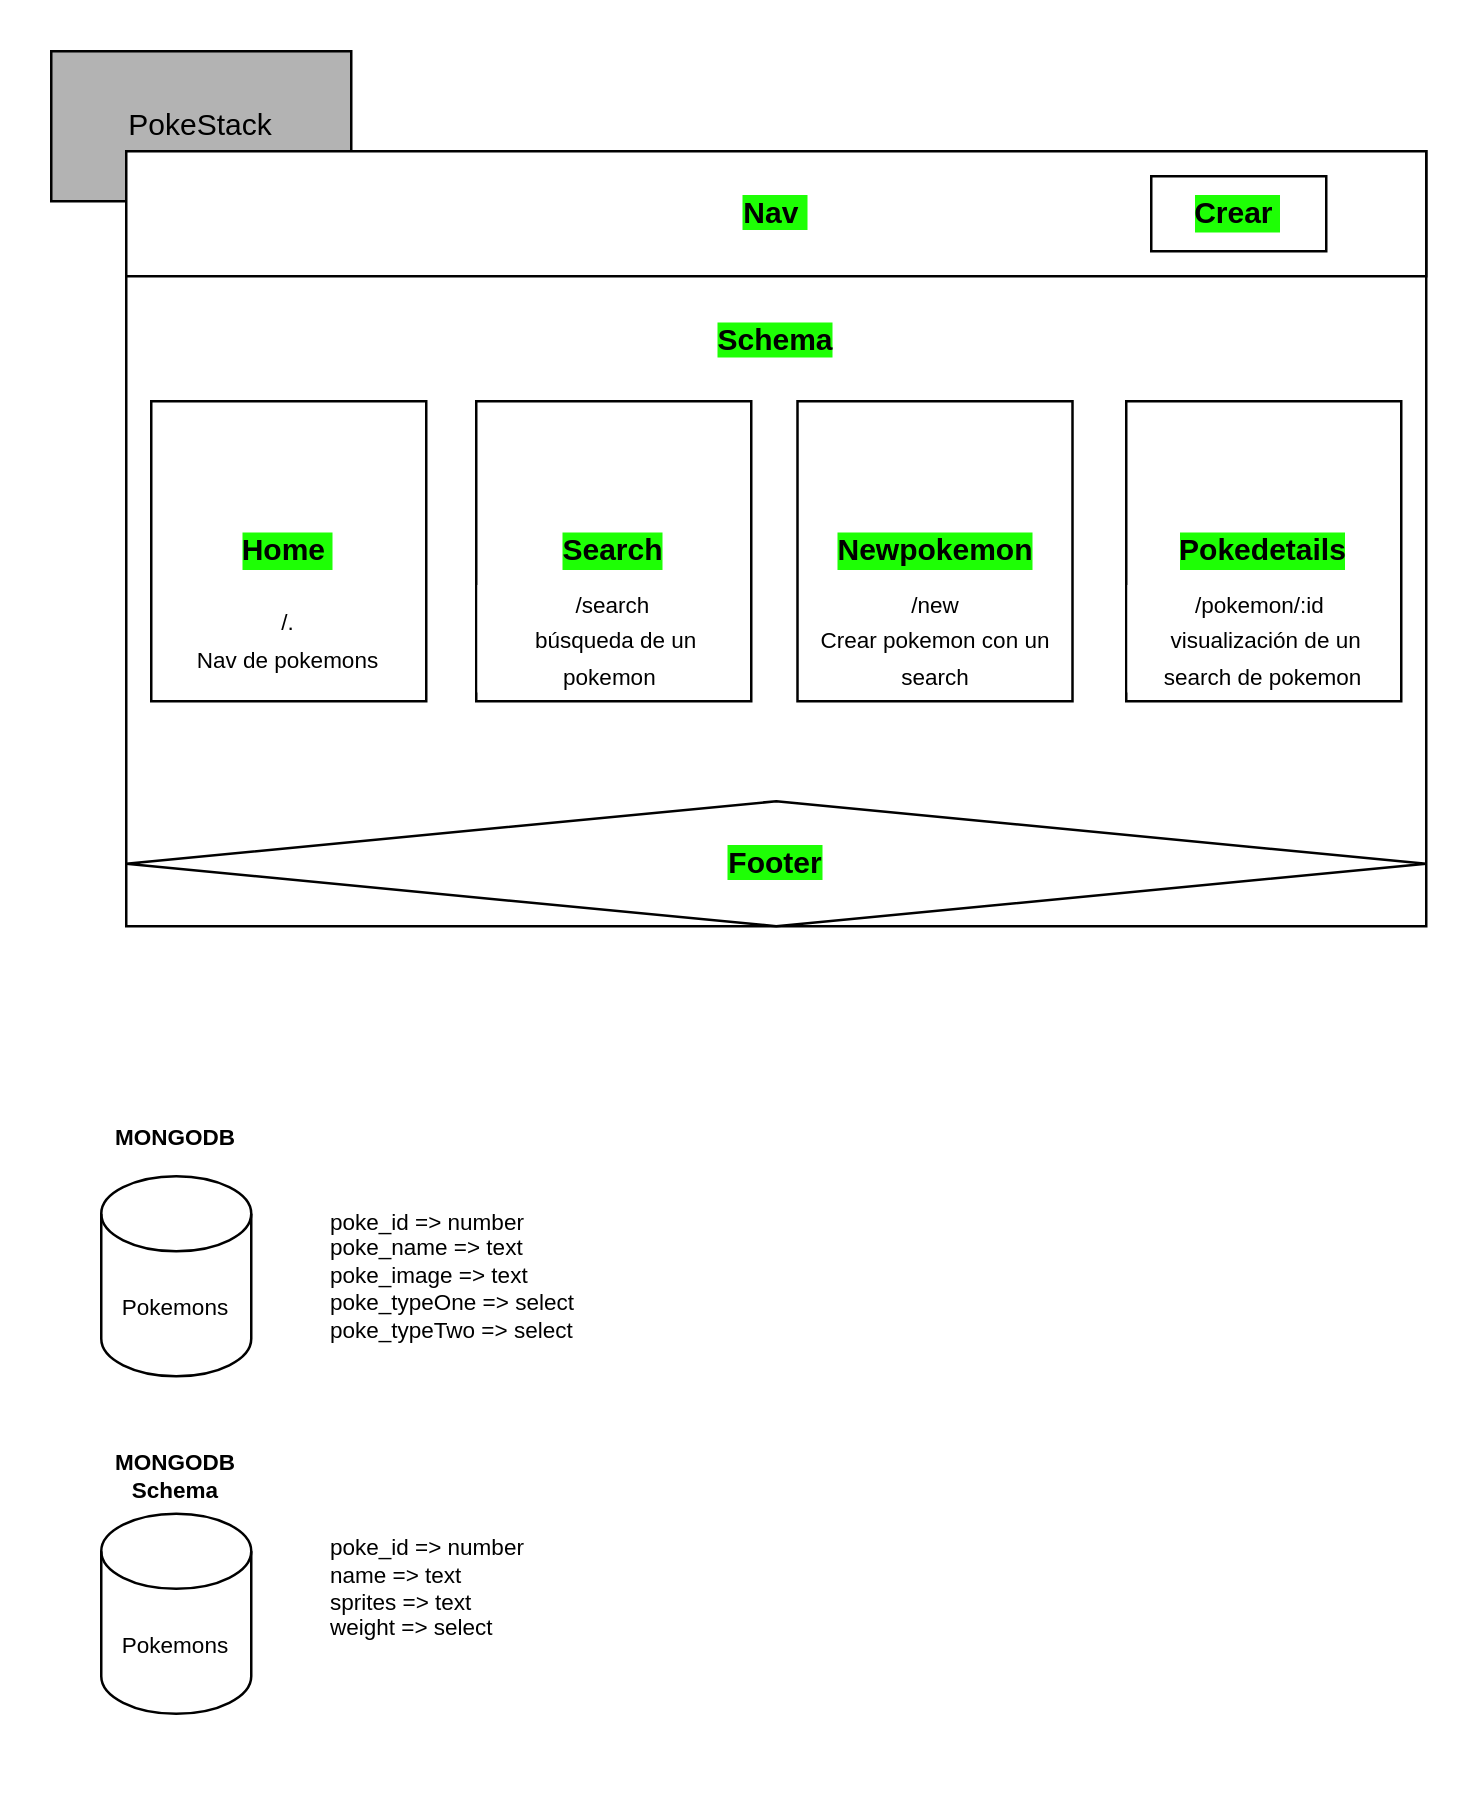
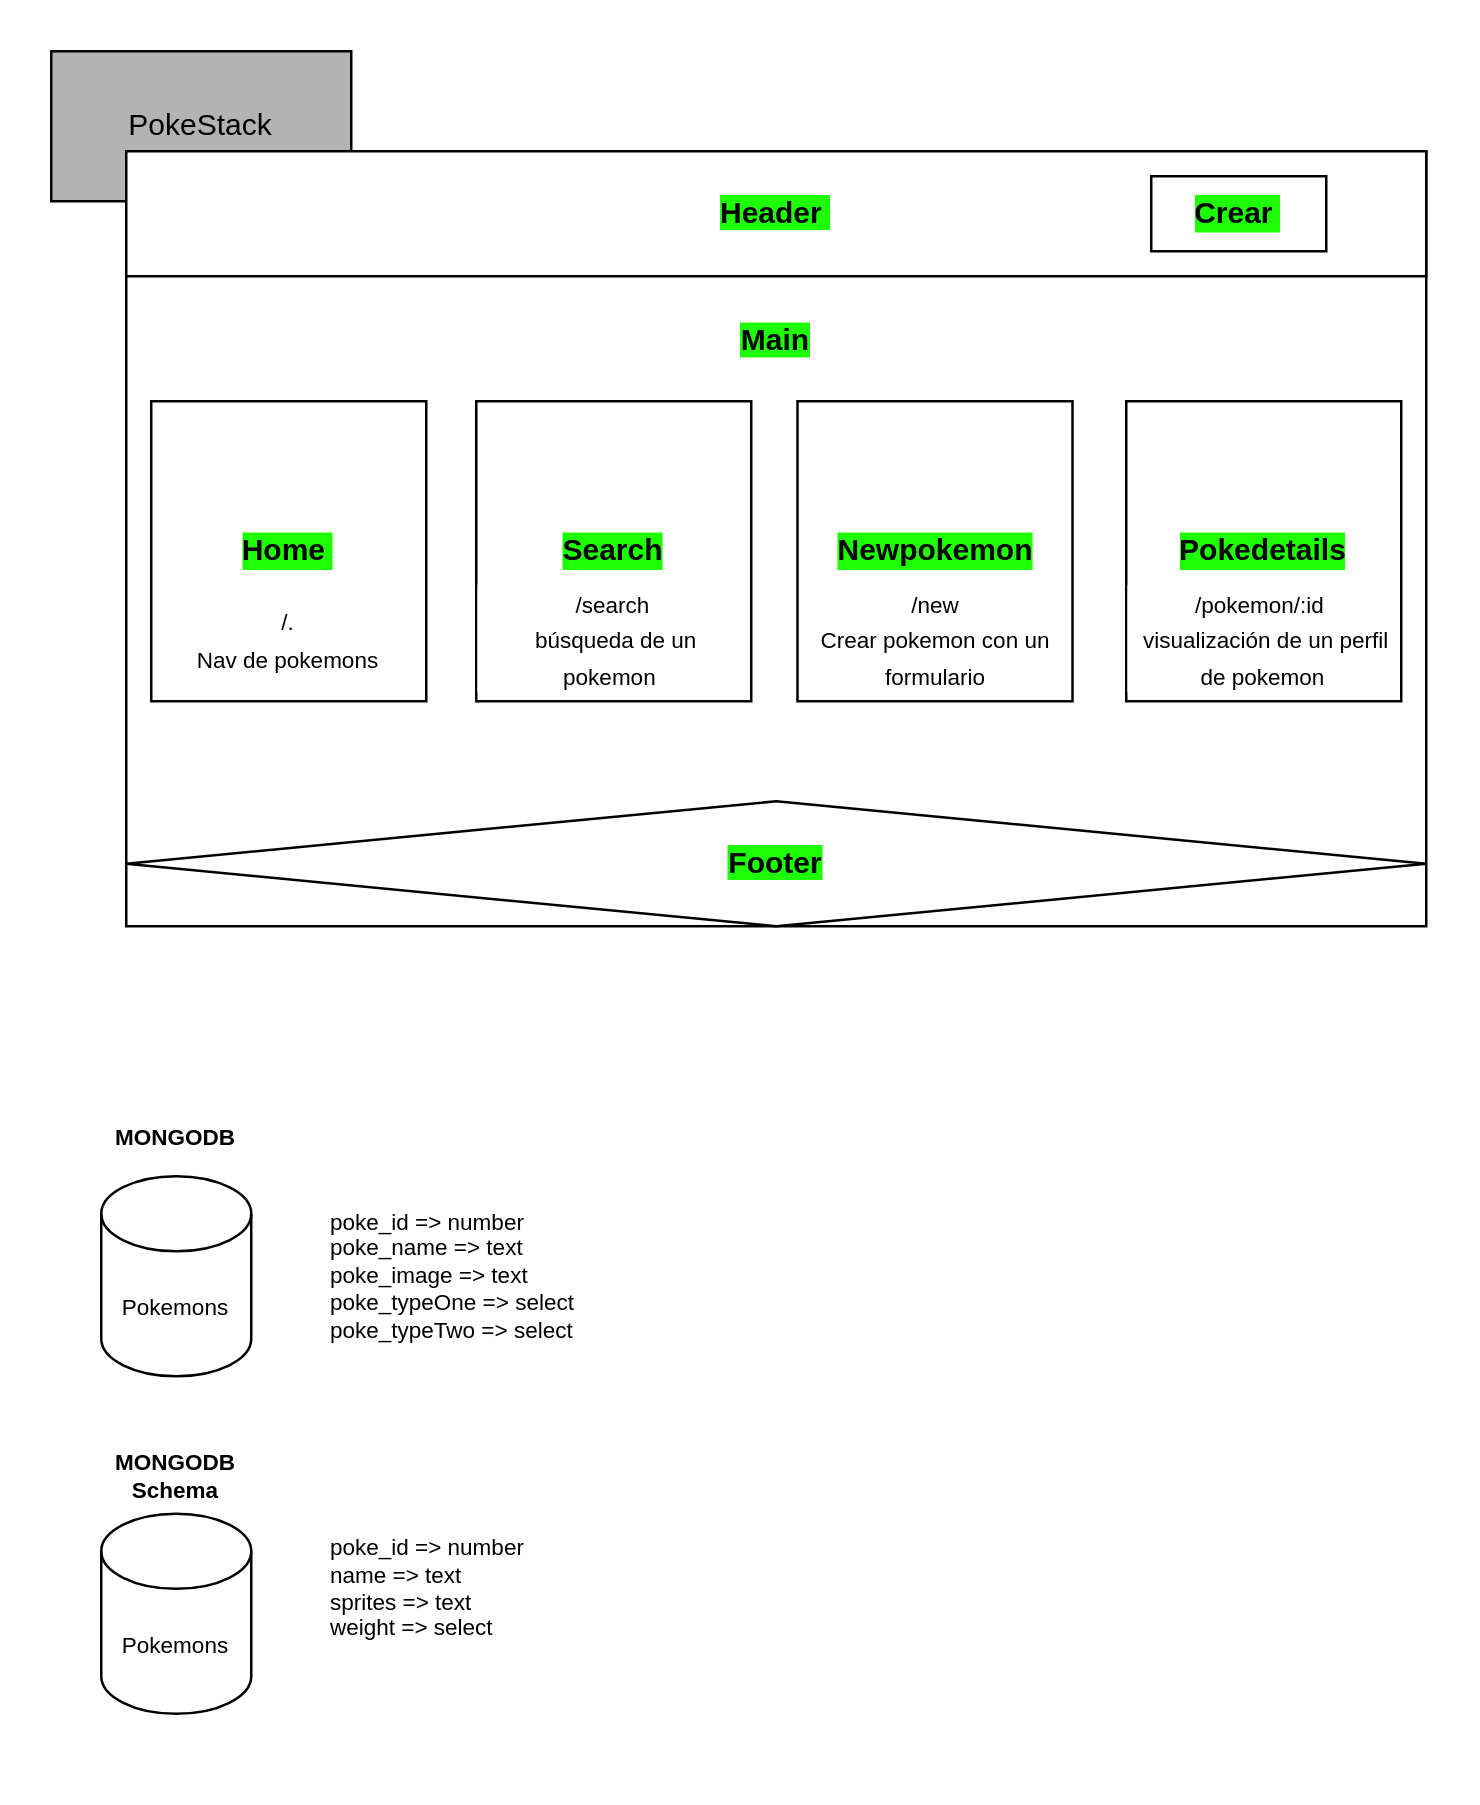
(776, 214) -> (776, 214)
(776, 539) -> (776, 539)
(936, 639) -> (936, 639)
(1264, 639) -> (1264, 639)
